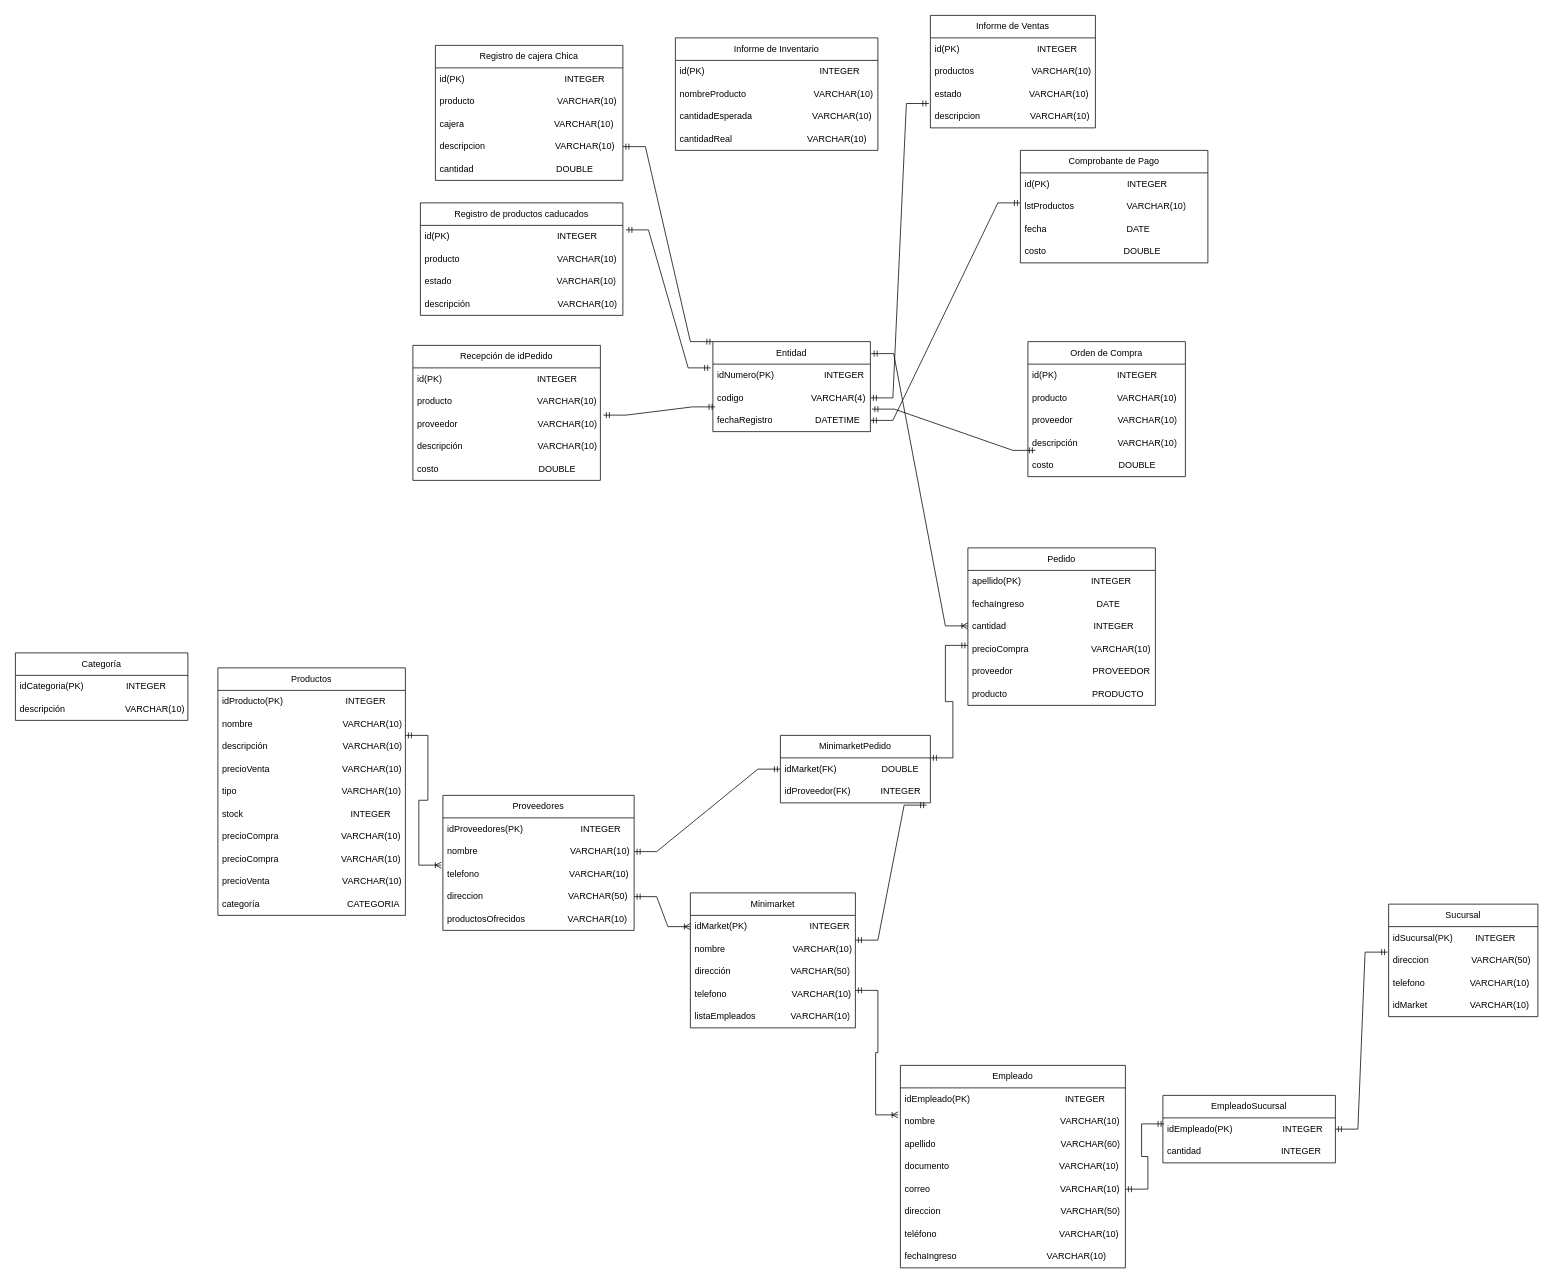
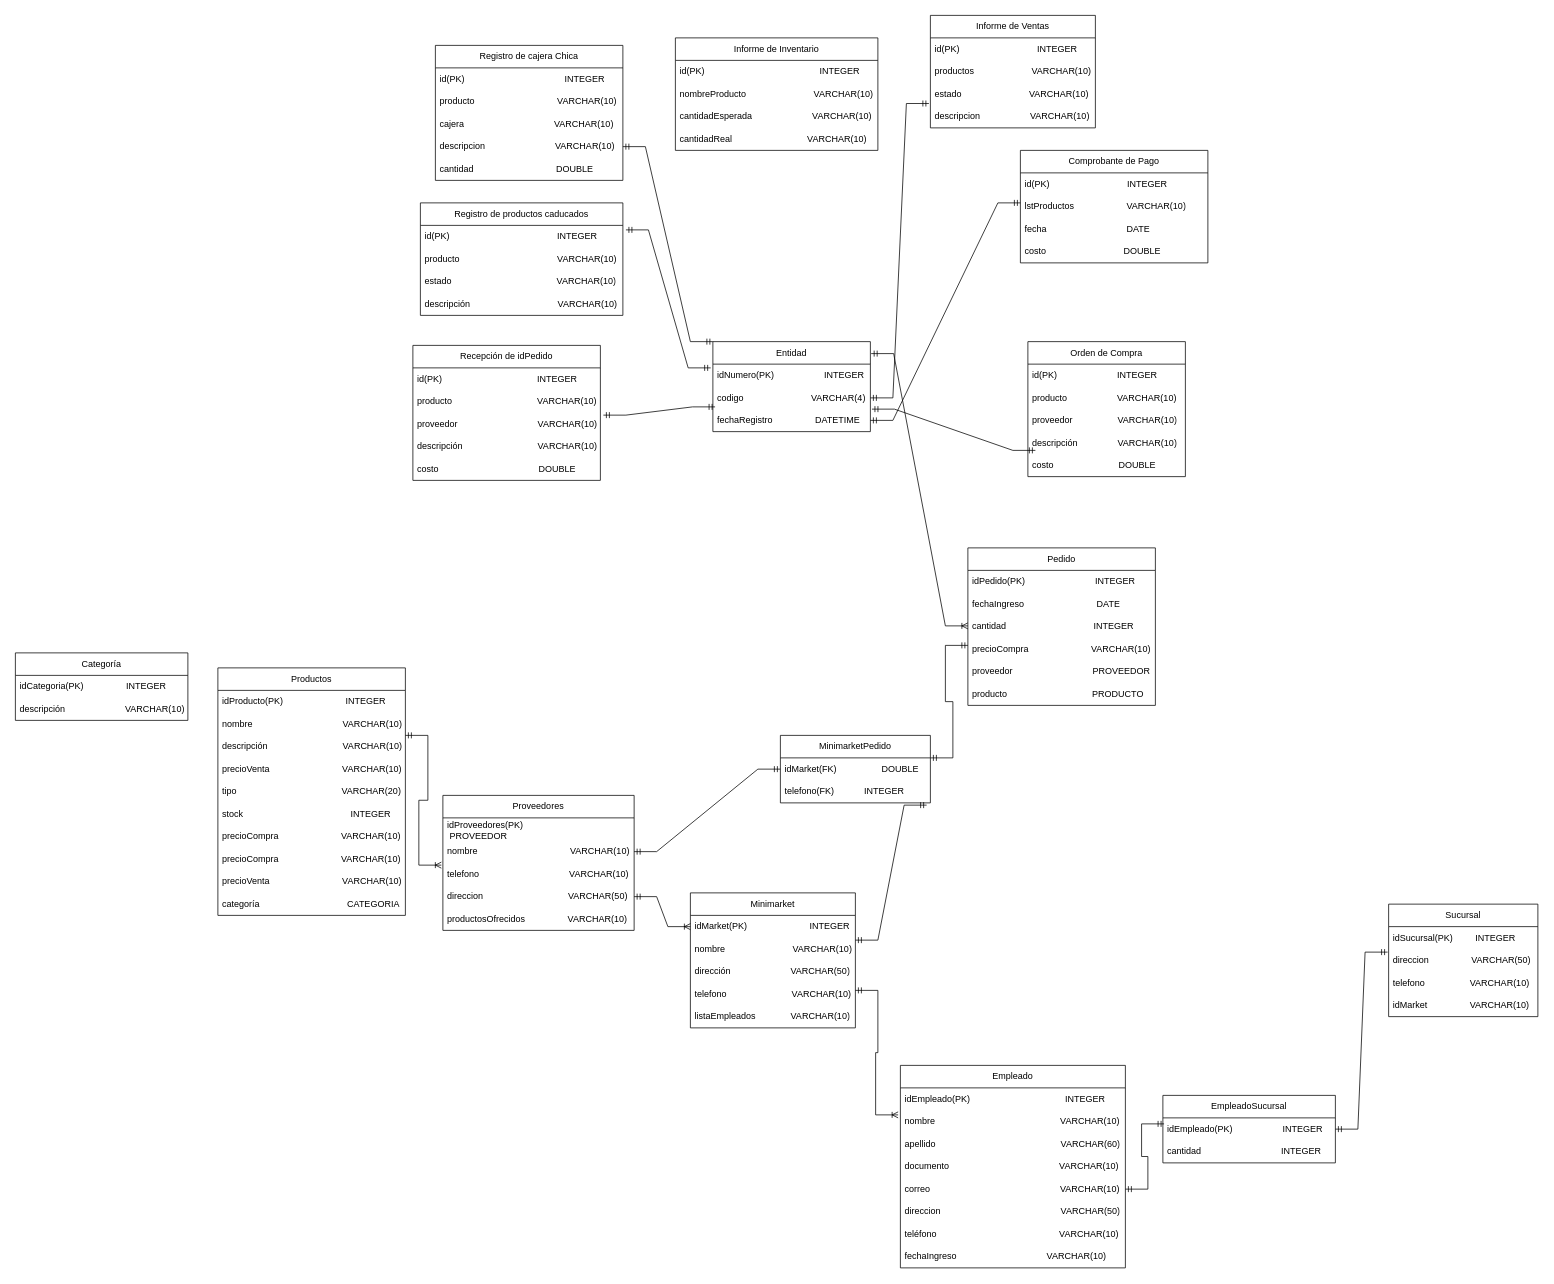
(1062, 582) -> (1062, 582)
(312, 792) -> (312, 792)
(856, 792) -> (855, 792)
(539, 829) -> (539, 829)
